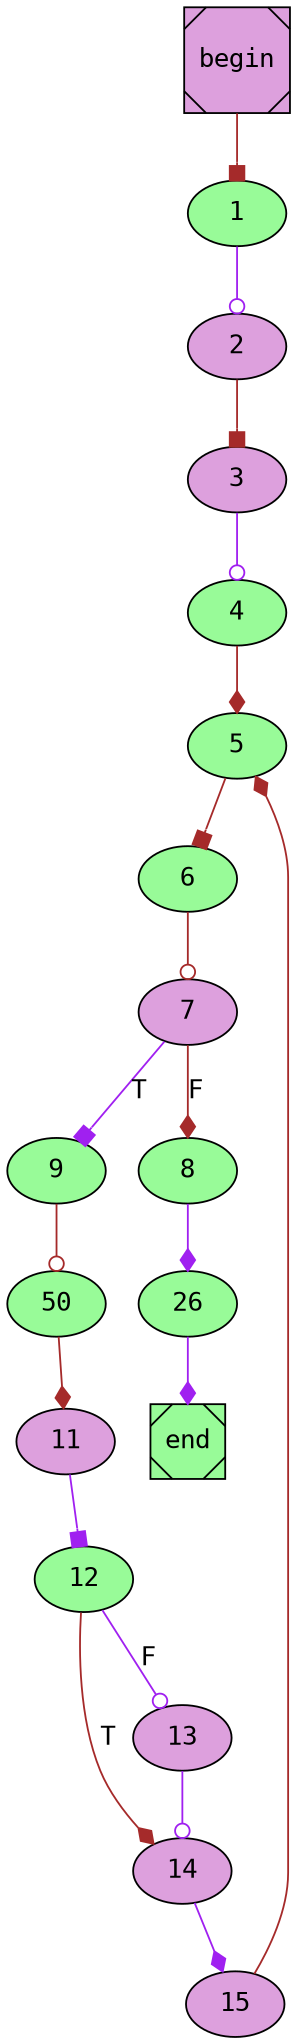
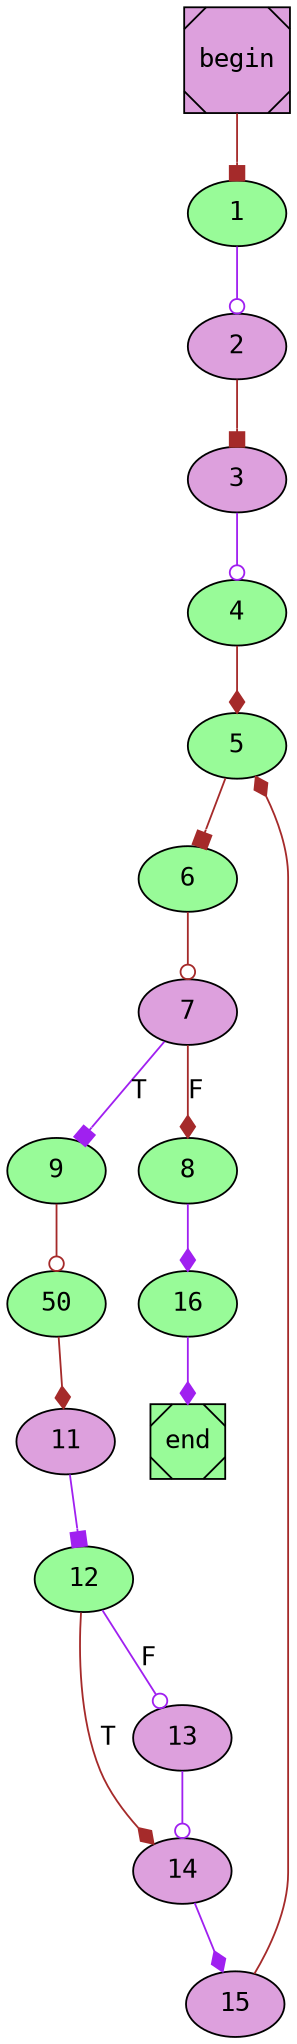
(188, 1304) -> (188, 1304)
